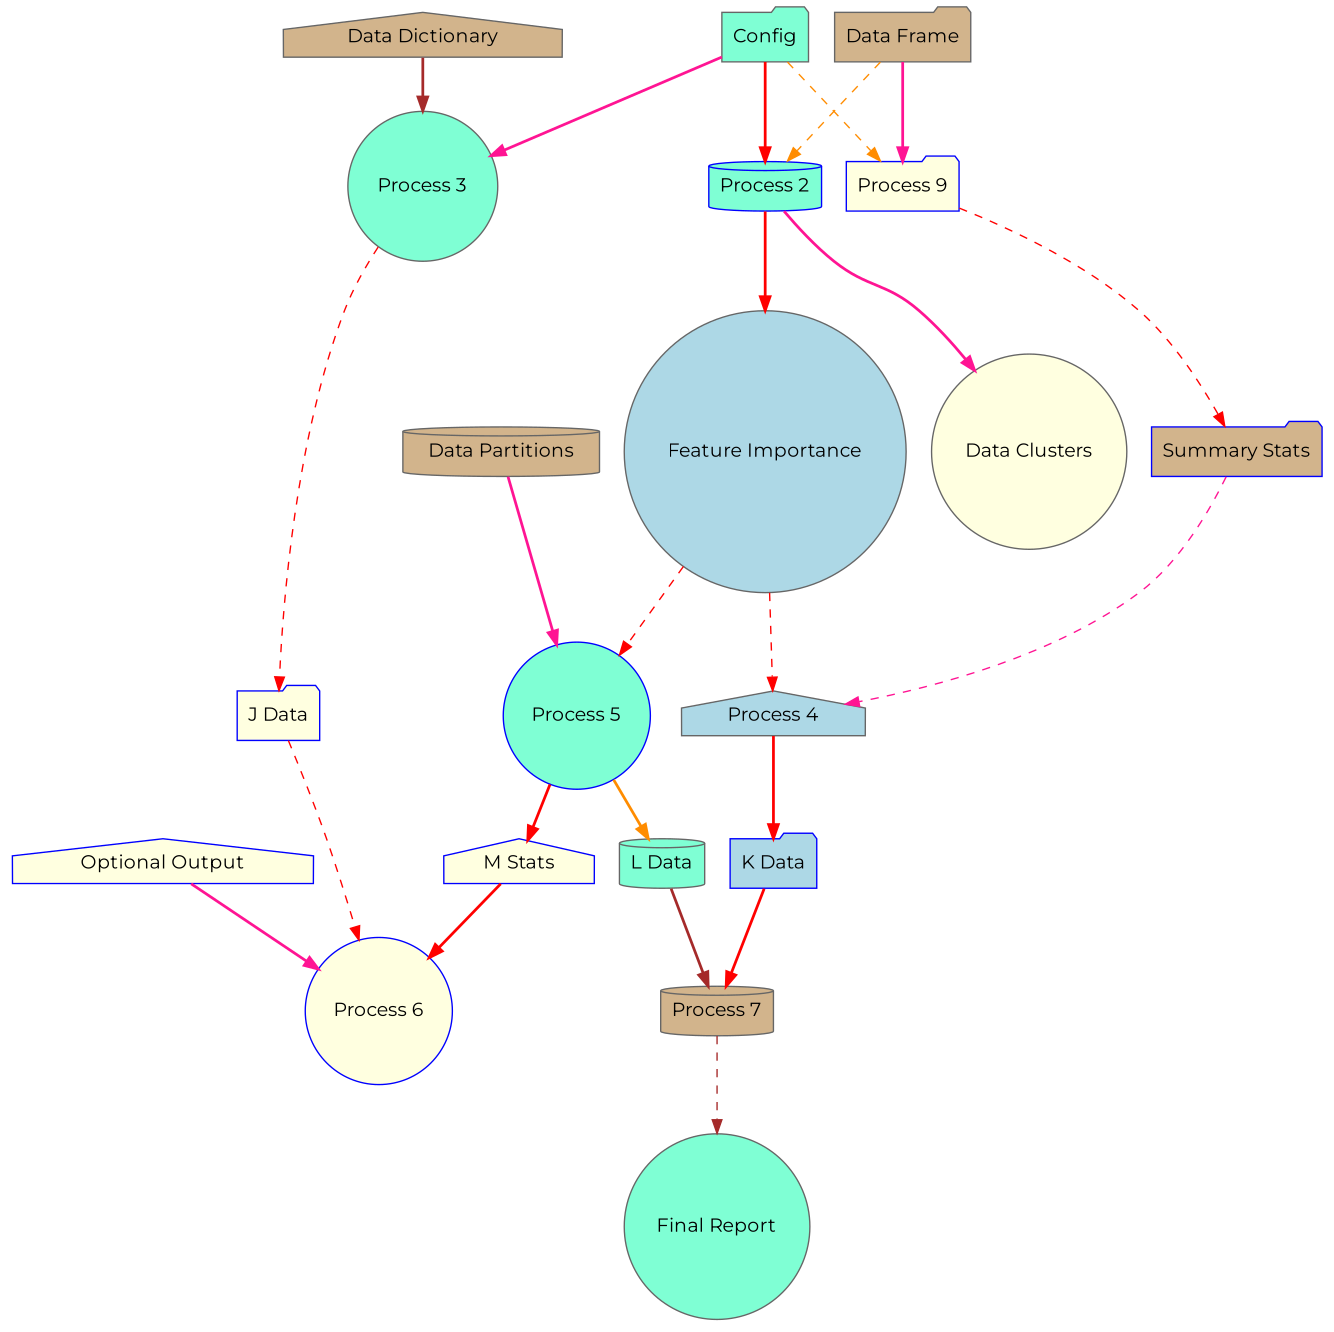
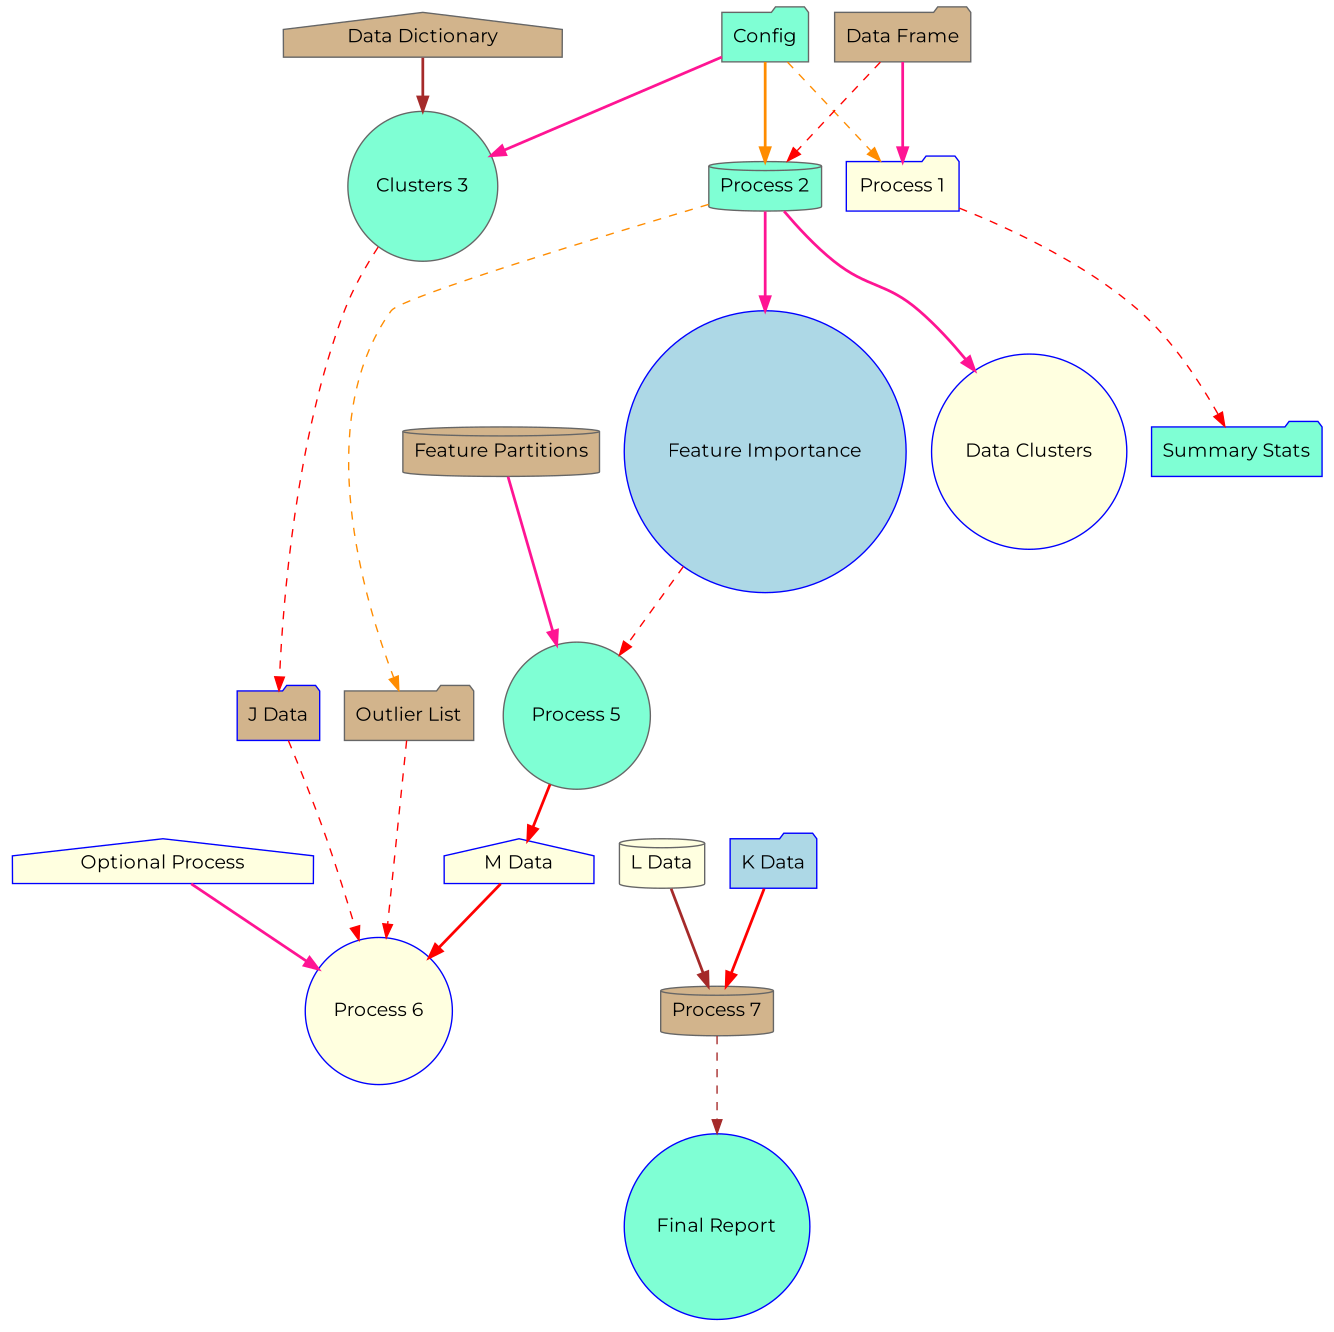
(841, 104) -> (841, 104)
(765, 105) -> (765, 105)
(423, 186) -> (423, 186)
(765, 186) -> (765, 186)
(903, 186) -> (903, 186)
(765, 254) -> (765, 254)
(501, 452) -> (501, 452)
(765, 452) -> (765, 452)
(1029, 452) -> (1029, 452)
(1237, 452) -> (1237, 452)
(278, 716) -> (278, 716)
none -> (409, 716)
(577, 716) -> (577, 716)
(773, 716) -> none
(627, 803) -> none
(163, 864) -> (163, 864)
(519, 864) -> (519, 864)
(662, 864) -> (662, 864)
(717, 1227) -> (717, 1227)
